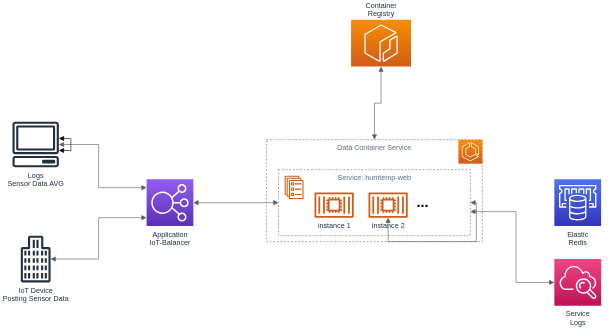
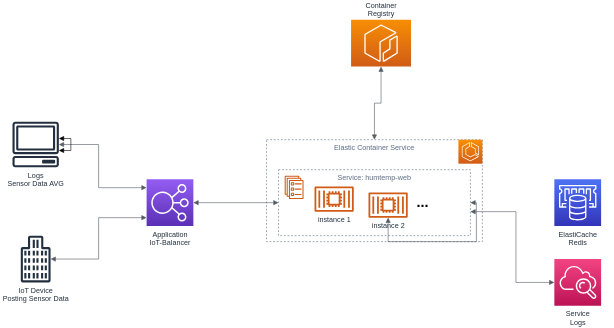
(374, 148) -> (374, 148)
(334, 205) -> (334, 199)
(578, 239) -> (578, 239)
